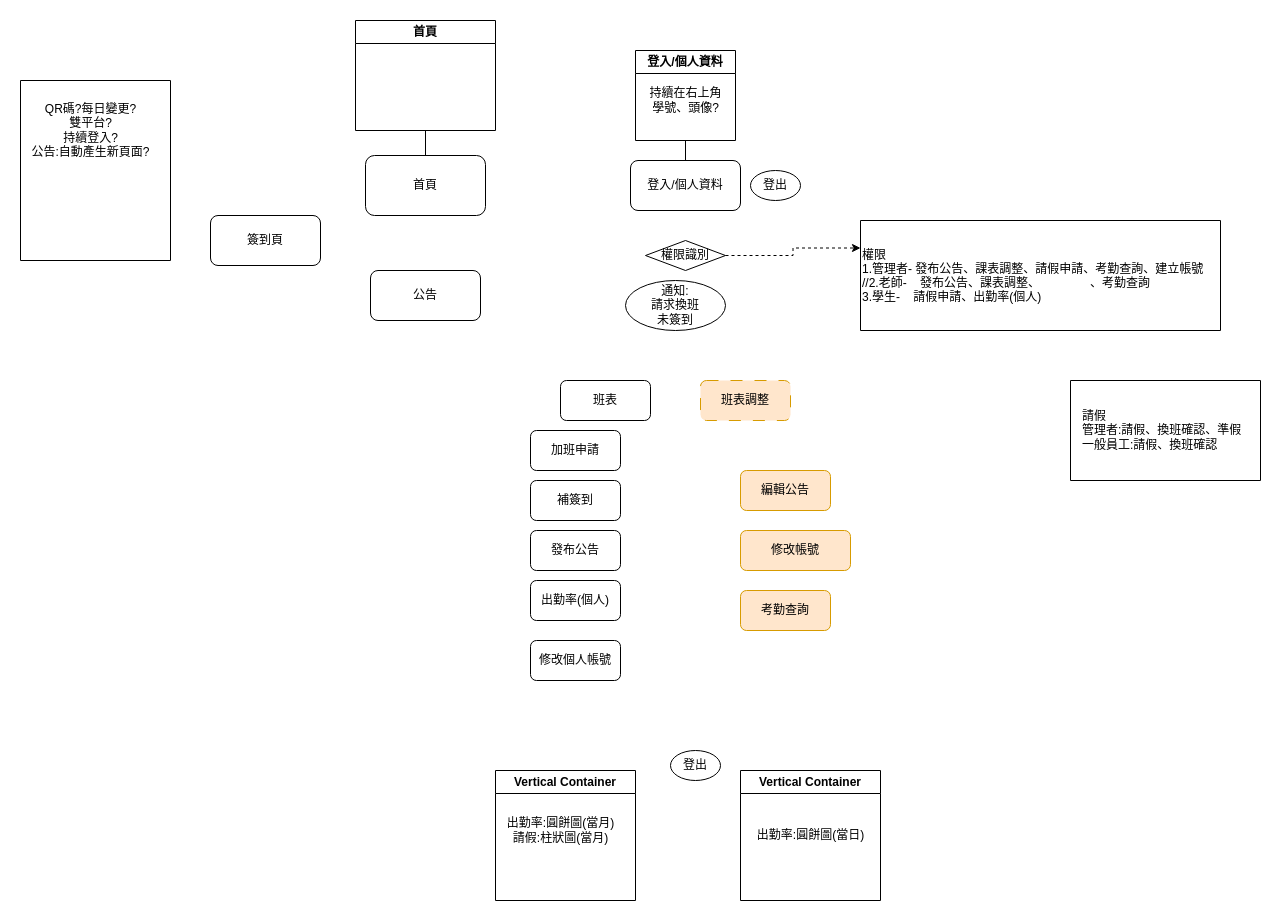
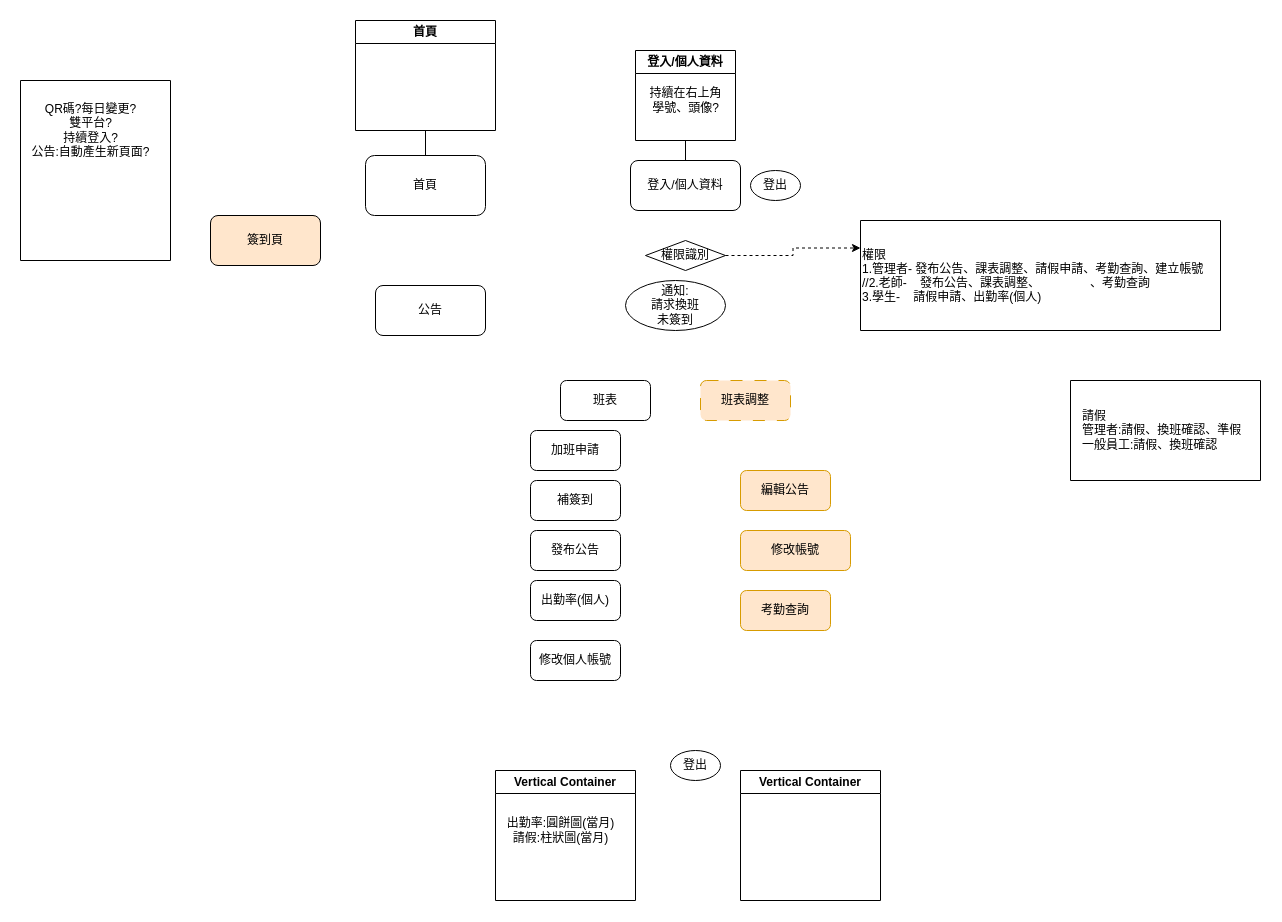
(266, 241) -> (266, 241)
(426, 296) -> (431, 311)
(811, 836) -> none
